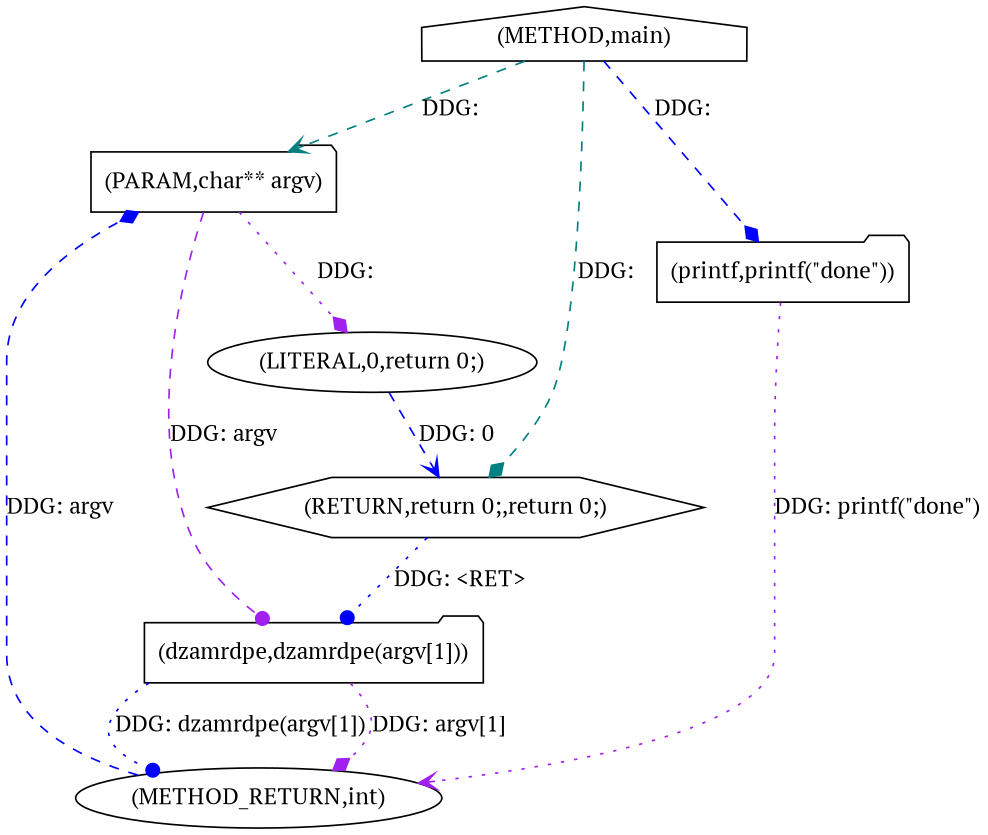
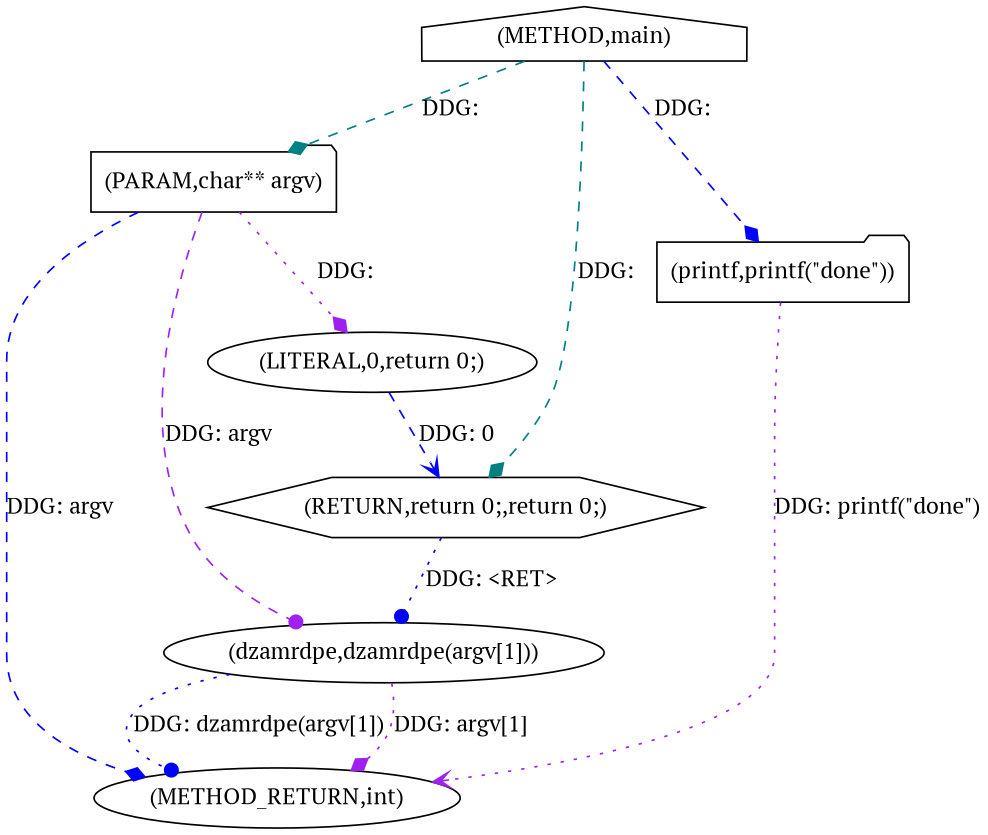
(415, 103) -> (416, 103)
(7, 509) -> (7, 493)
(314, 653) -> (384, 653)
